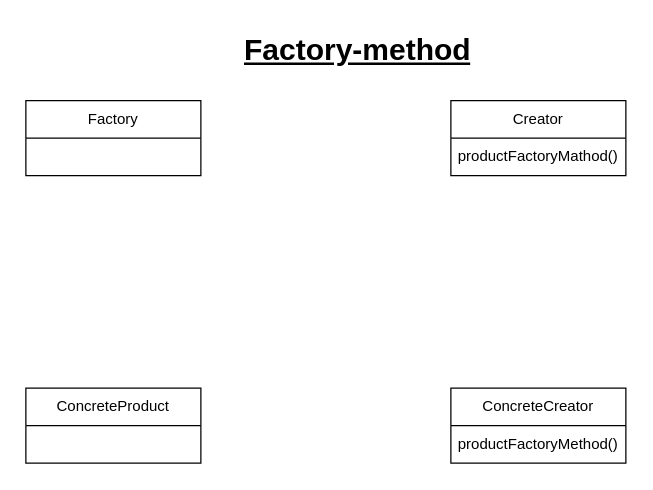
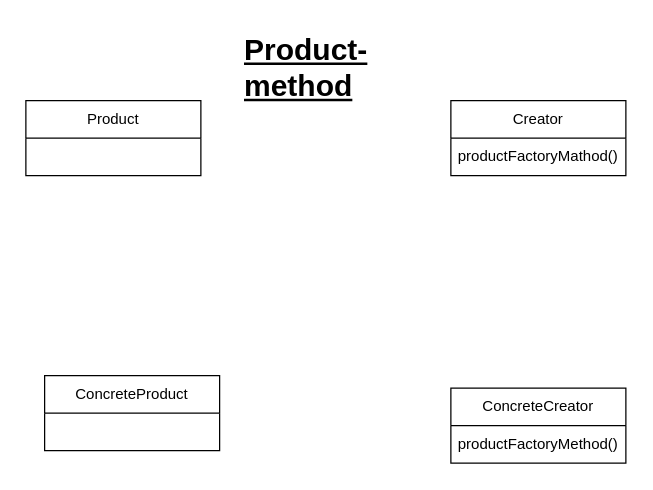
(303, 22) -> (303, 22)
(113, 119) -> (113, 119)
(113, 426) -> (132, 413)
